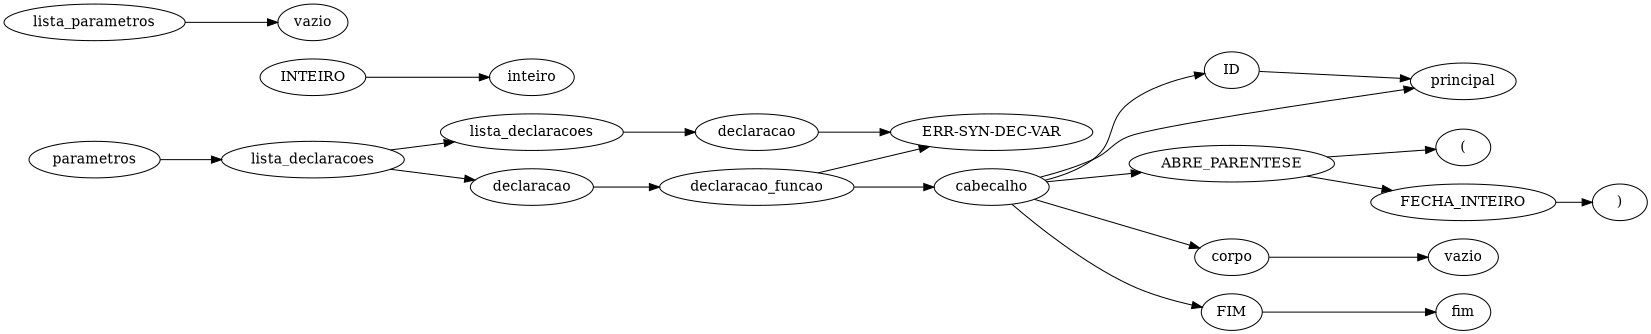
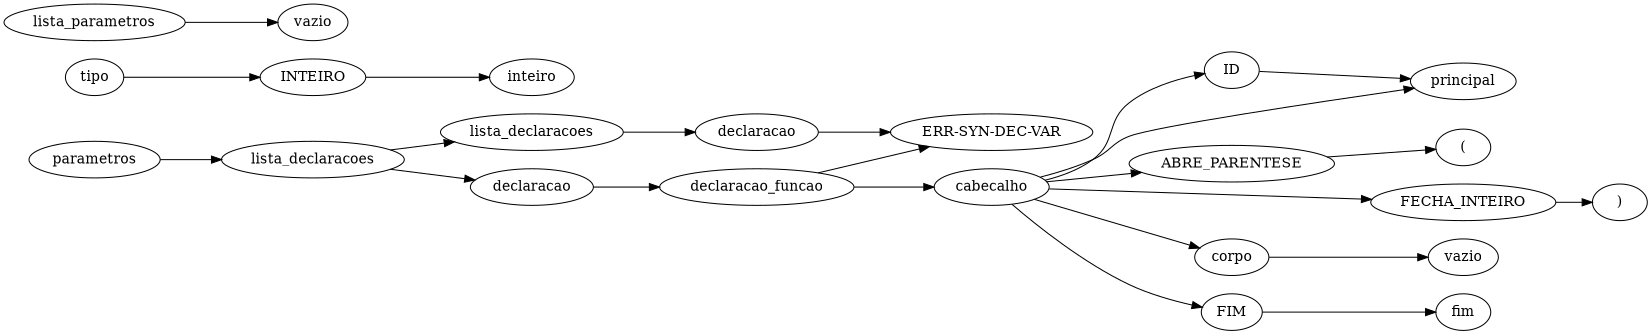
none -> (95, 77)
(1344, 182) -> (1205, 194)
